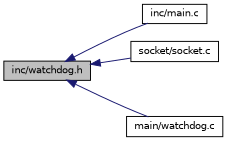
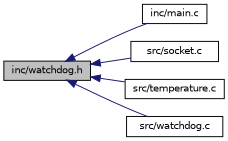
(175, 51) -> (175, 51)
none -> (175, 89)
(175, 127) -> (175, 127)
